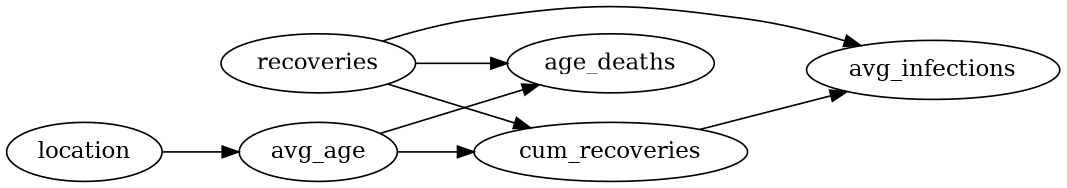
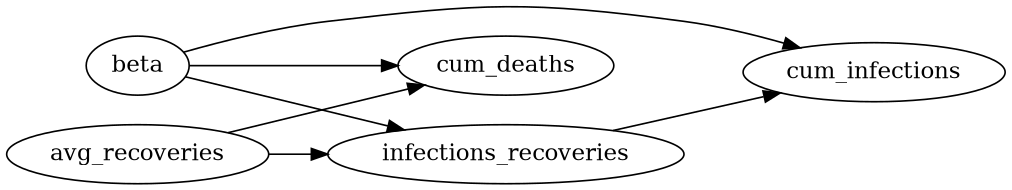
(318, 63) -> (138, 66)
(611, 63) -> (506, 66)
(933, 70) -> (874, 72)
(84, 152) -> none
(318, 152) -> (138, 154)
(611, 152) -> (506, 154)
